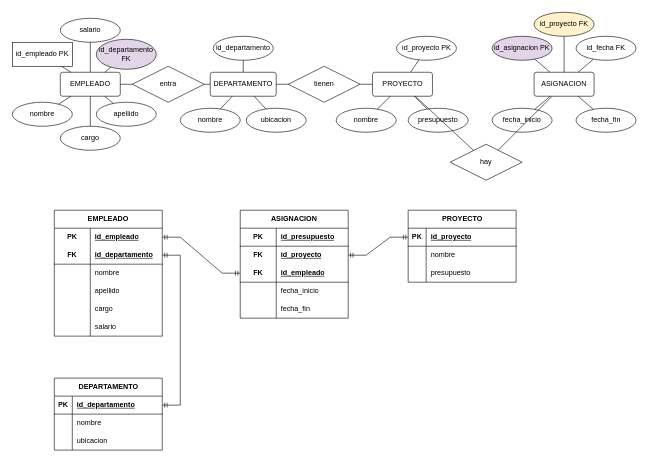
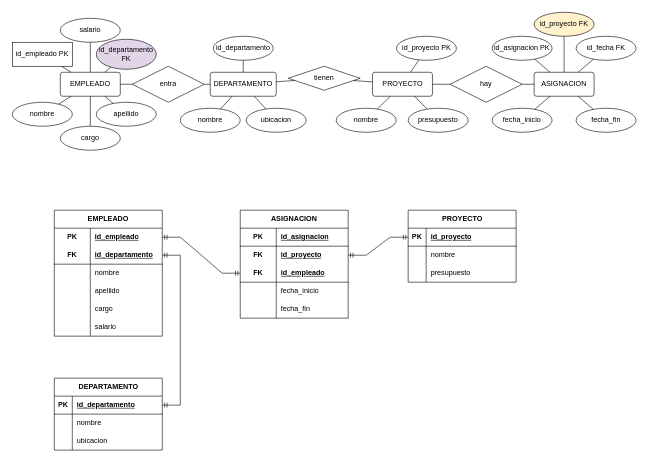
(522, 48) -> (522, 48)
(324, 84) -> (324, 78)
(486, 162) -> (486, 84)
(308, 237) -> (305, 237)
